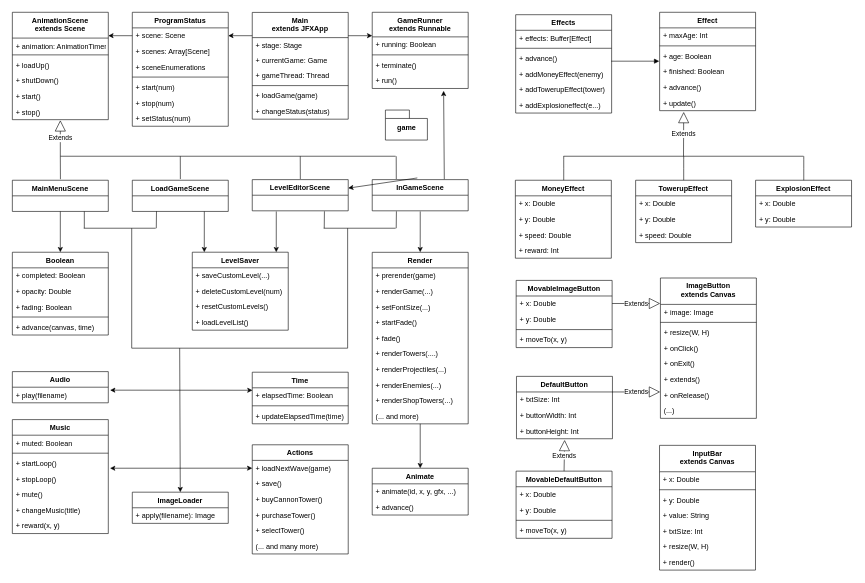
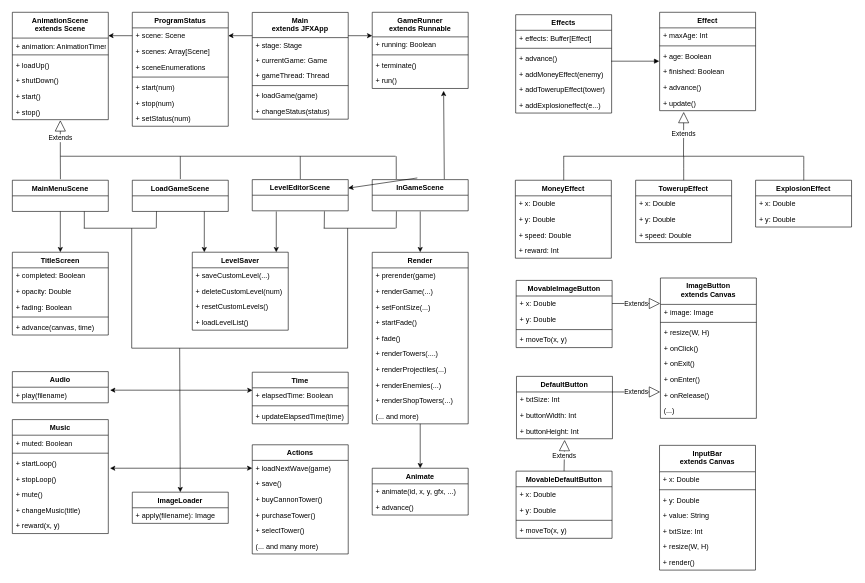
(407, 125) -> none
(60, 260) -> (60, 260)
(685, 380) -> (685, 380)
